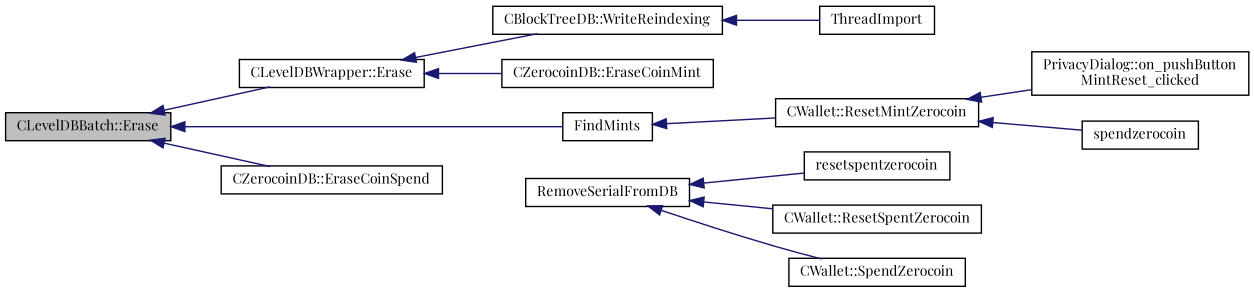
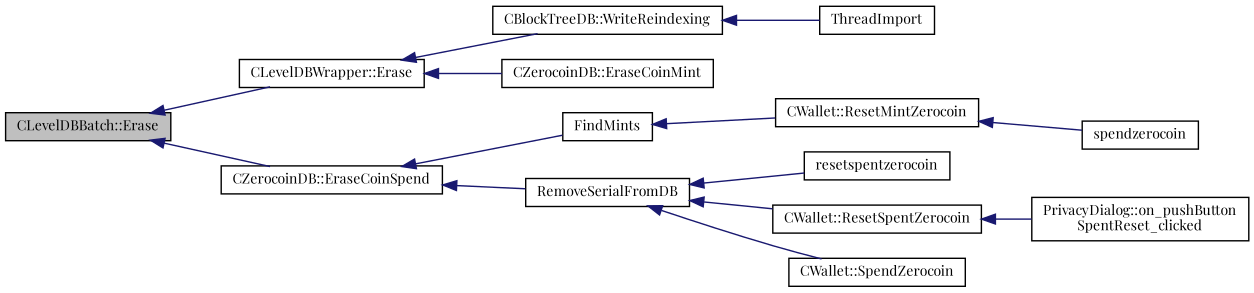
(1140, 74) -> none
(374, 127) -> (489, 150)
none -> (491, 187)
none -> (1140, 219)
